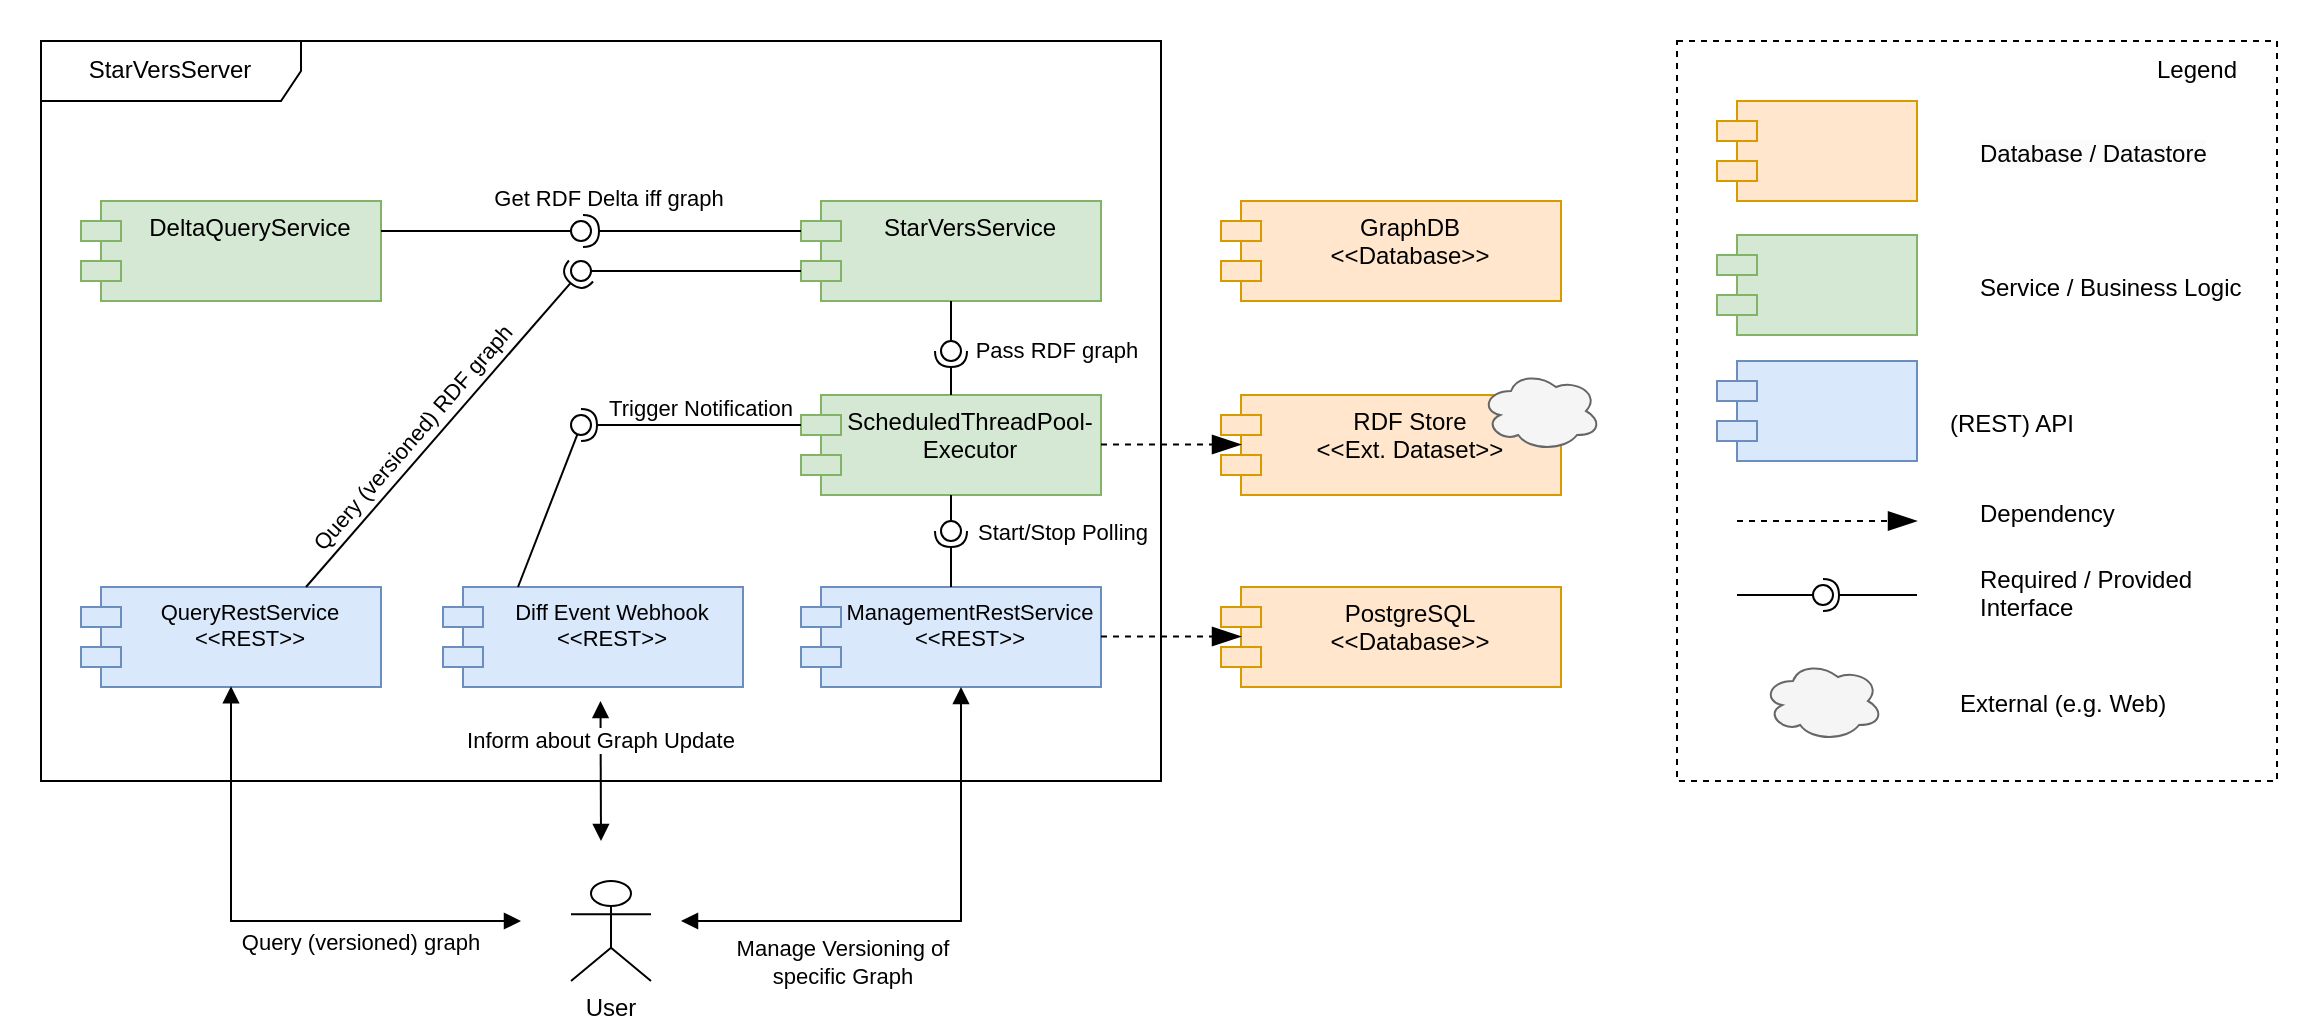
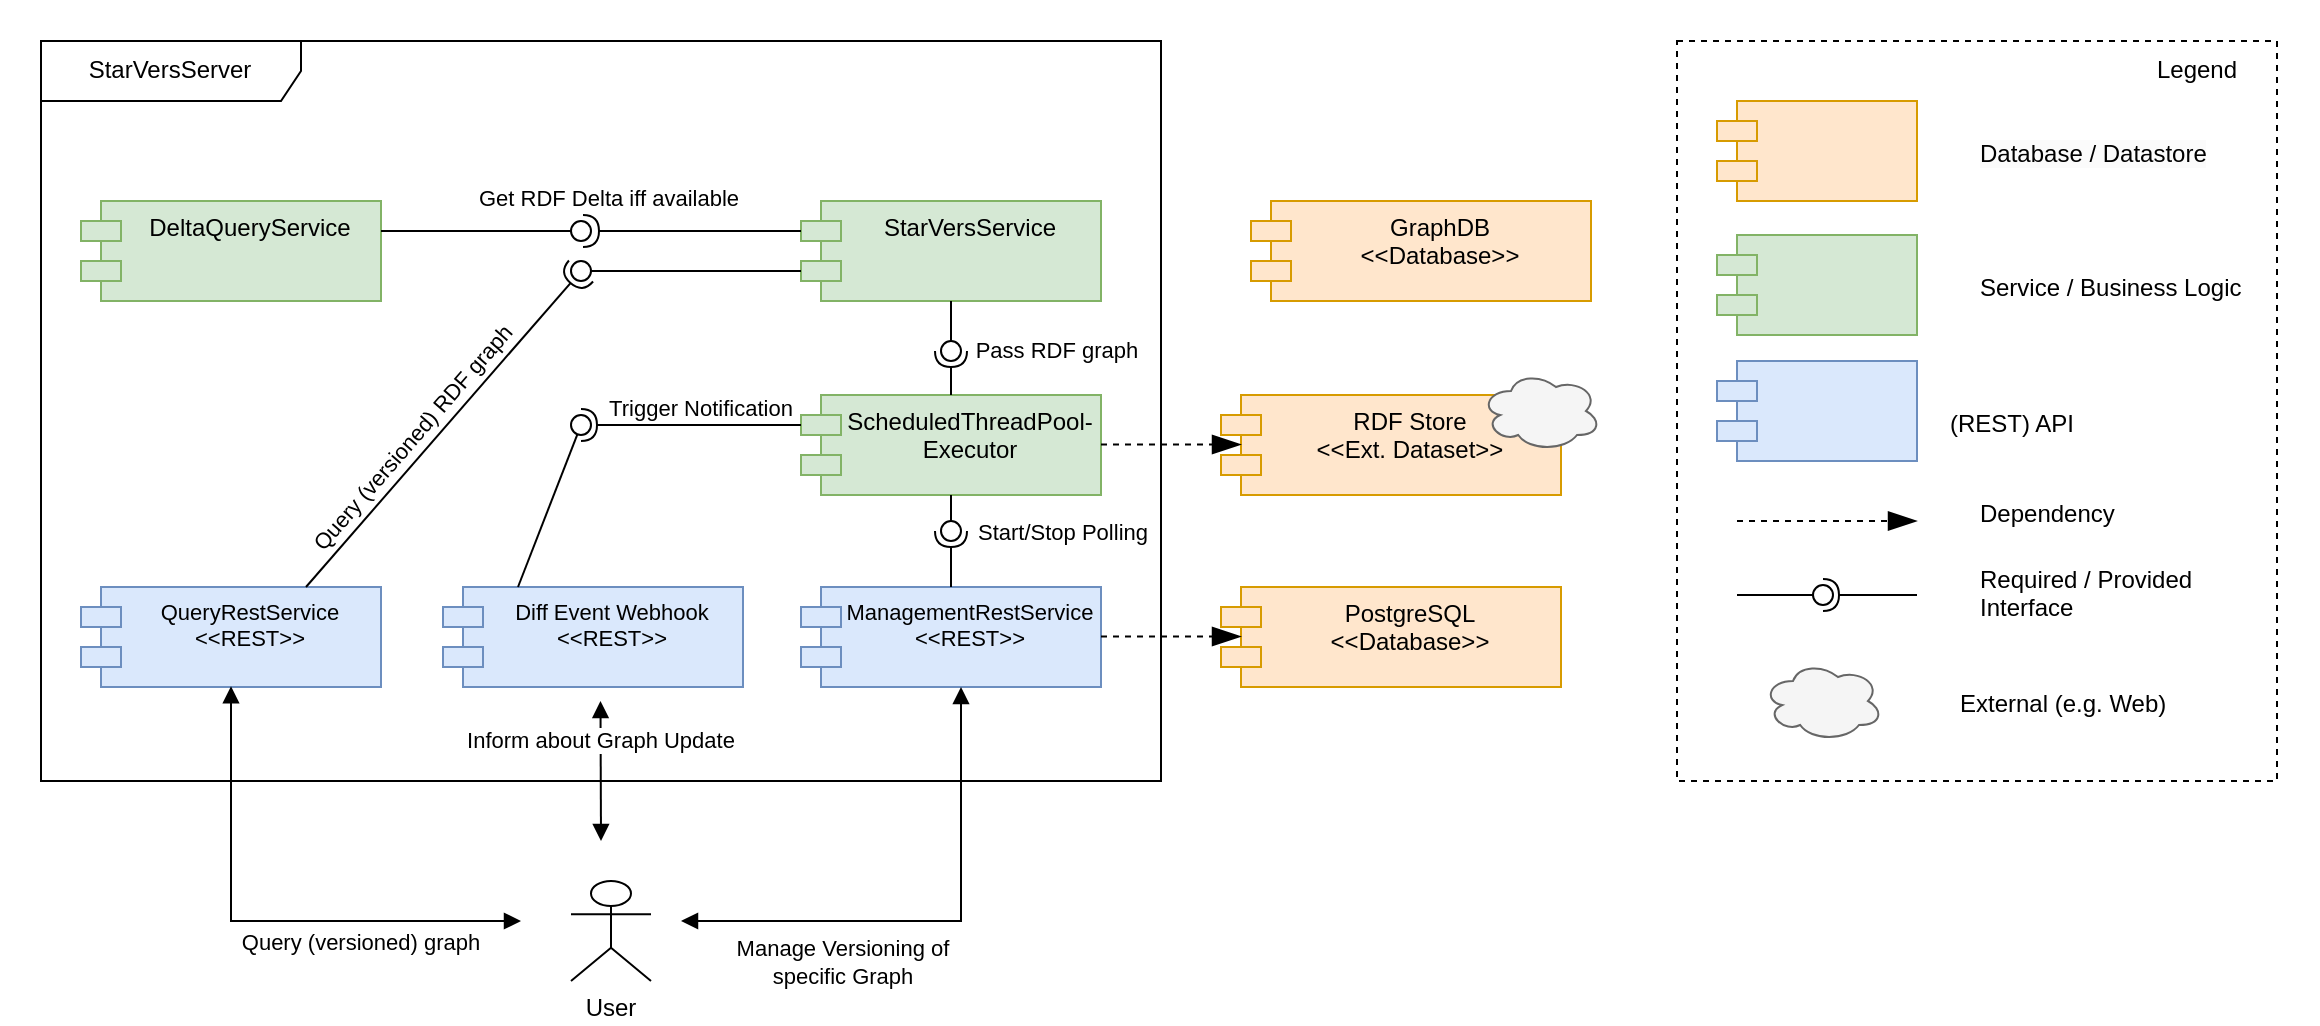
(610, 199) -> (610, 199)
(1391, 251) -> (1421, 251)
